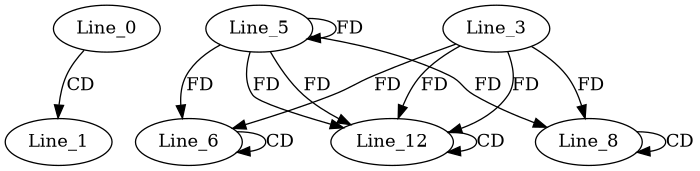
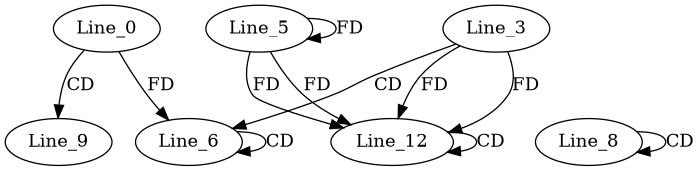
(191, 69) -> (138, 82)
(439, 71) -> none
(563, 71) -> none
(388, 85) -> (388, 85)
(59, 142) -> (59, 142)
